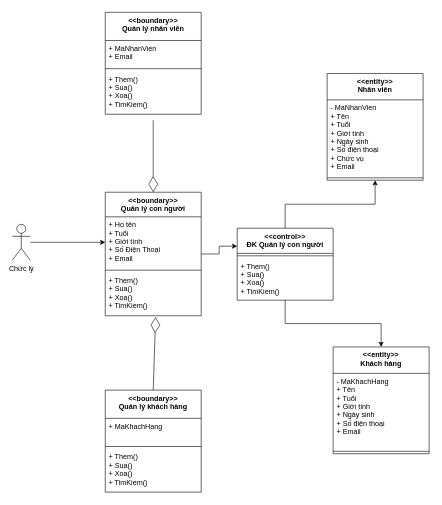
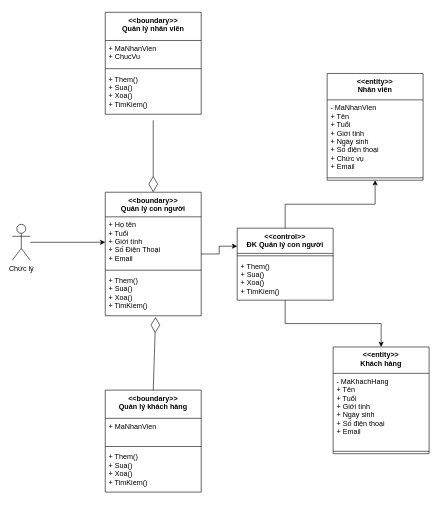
(131, 49) -> (131, 49)
(134, 427) -> (131, 427)
